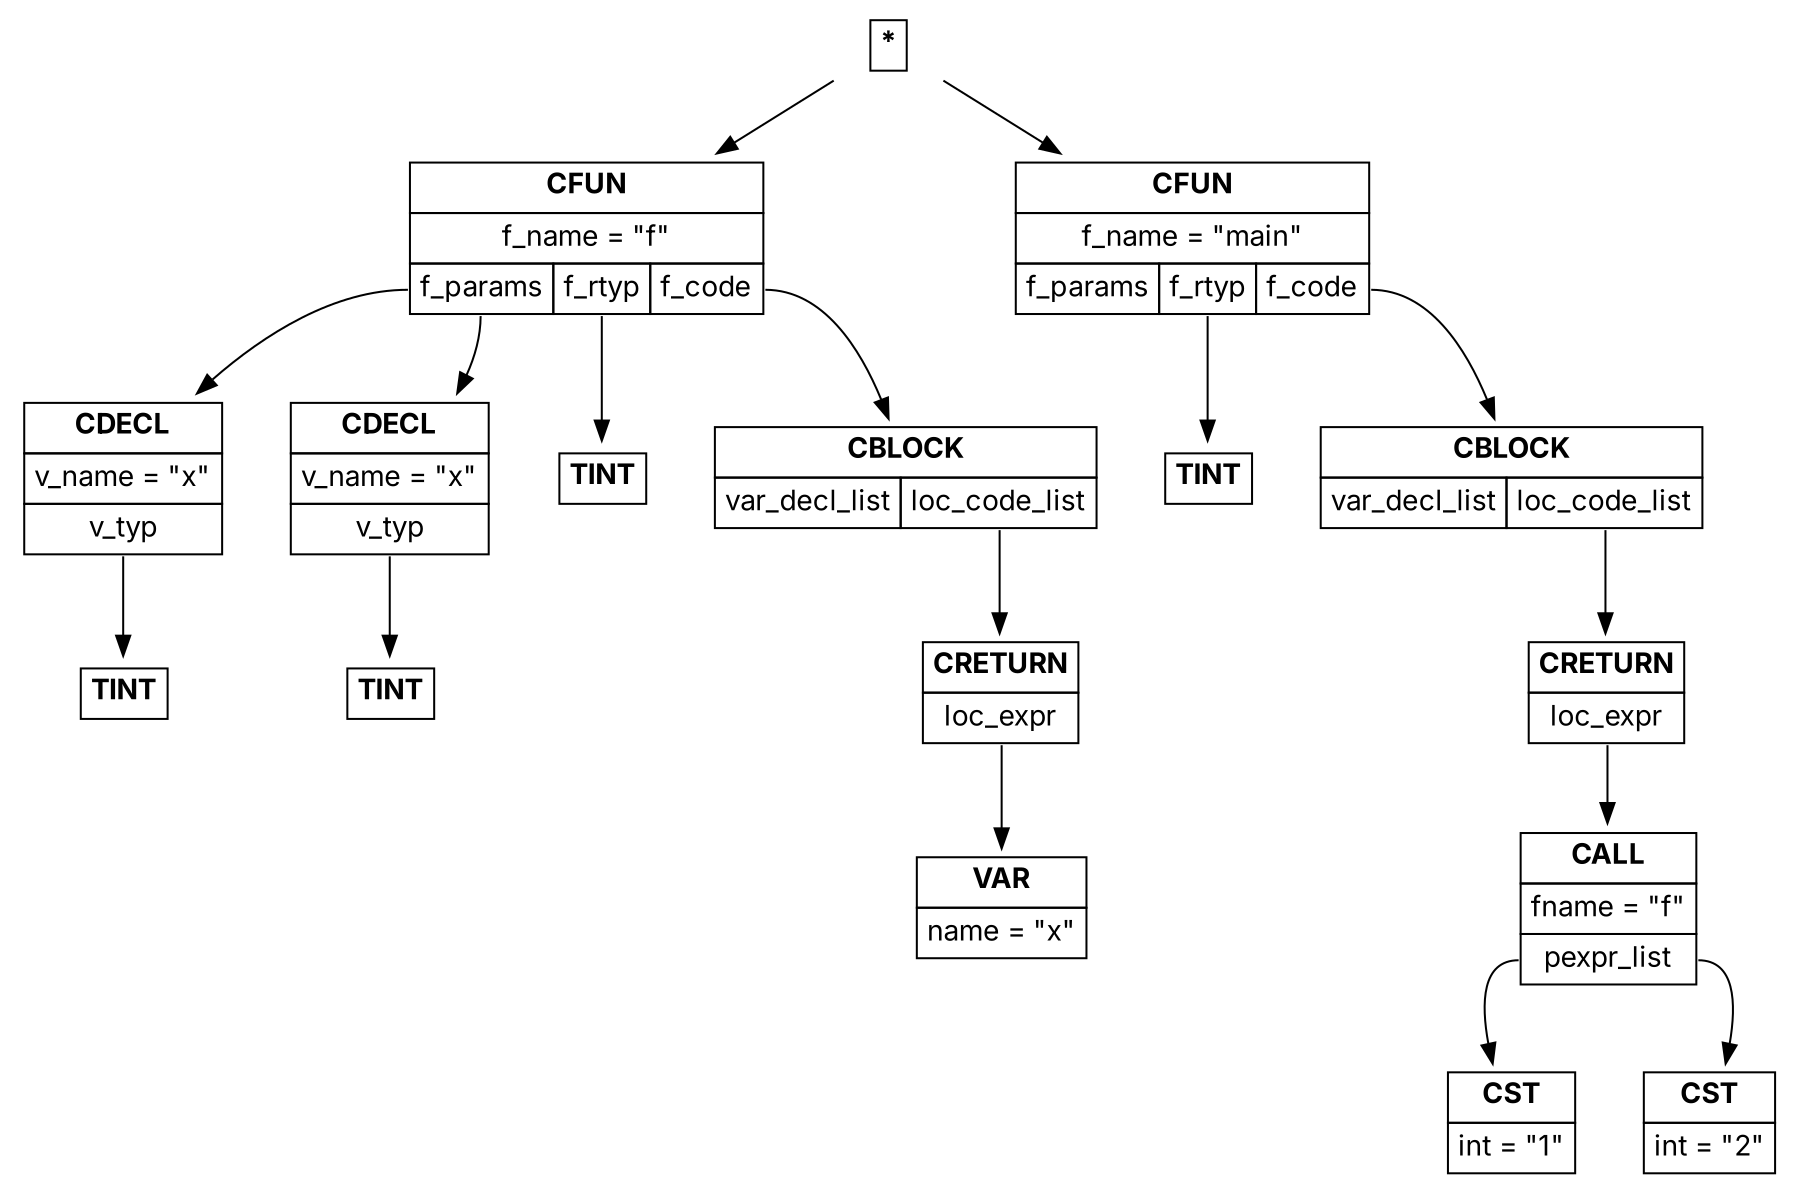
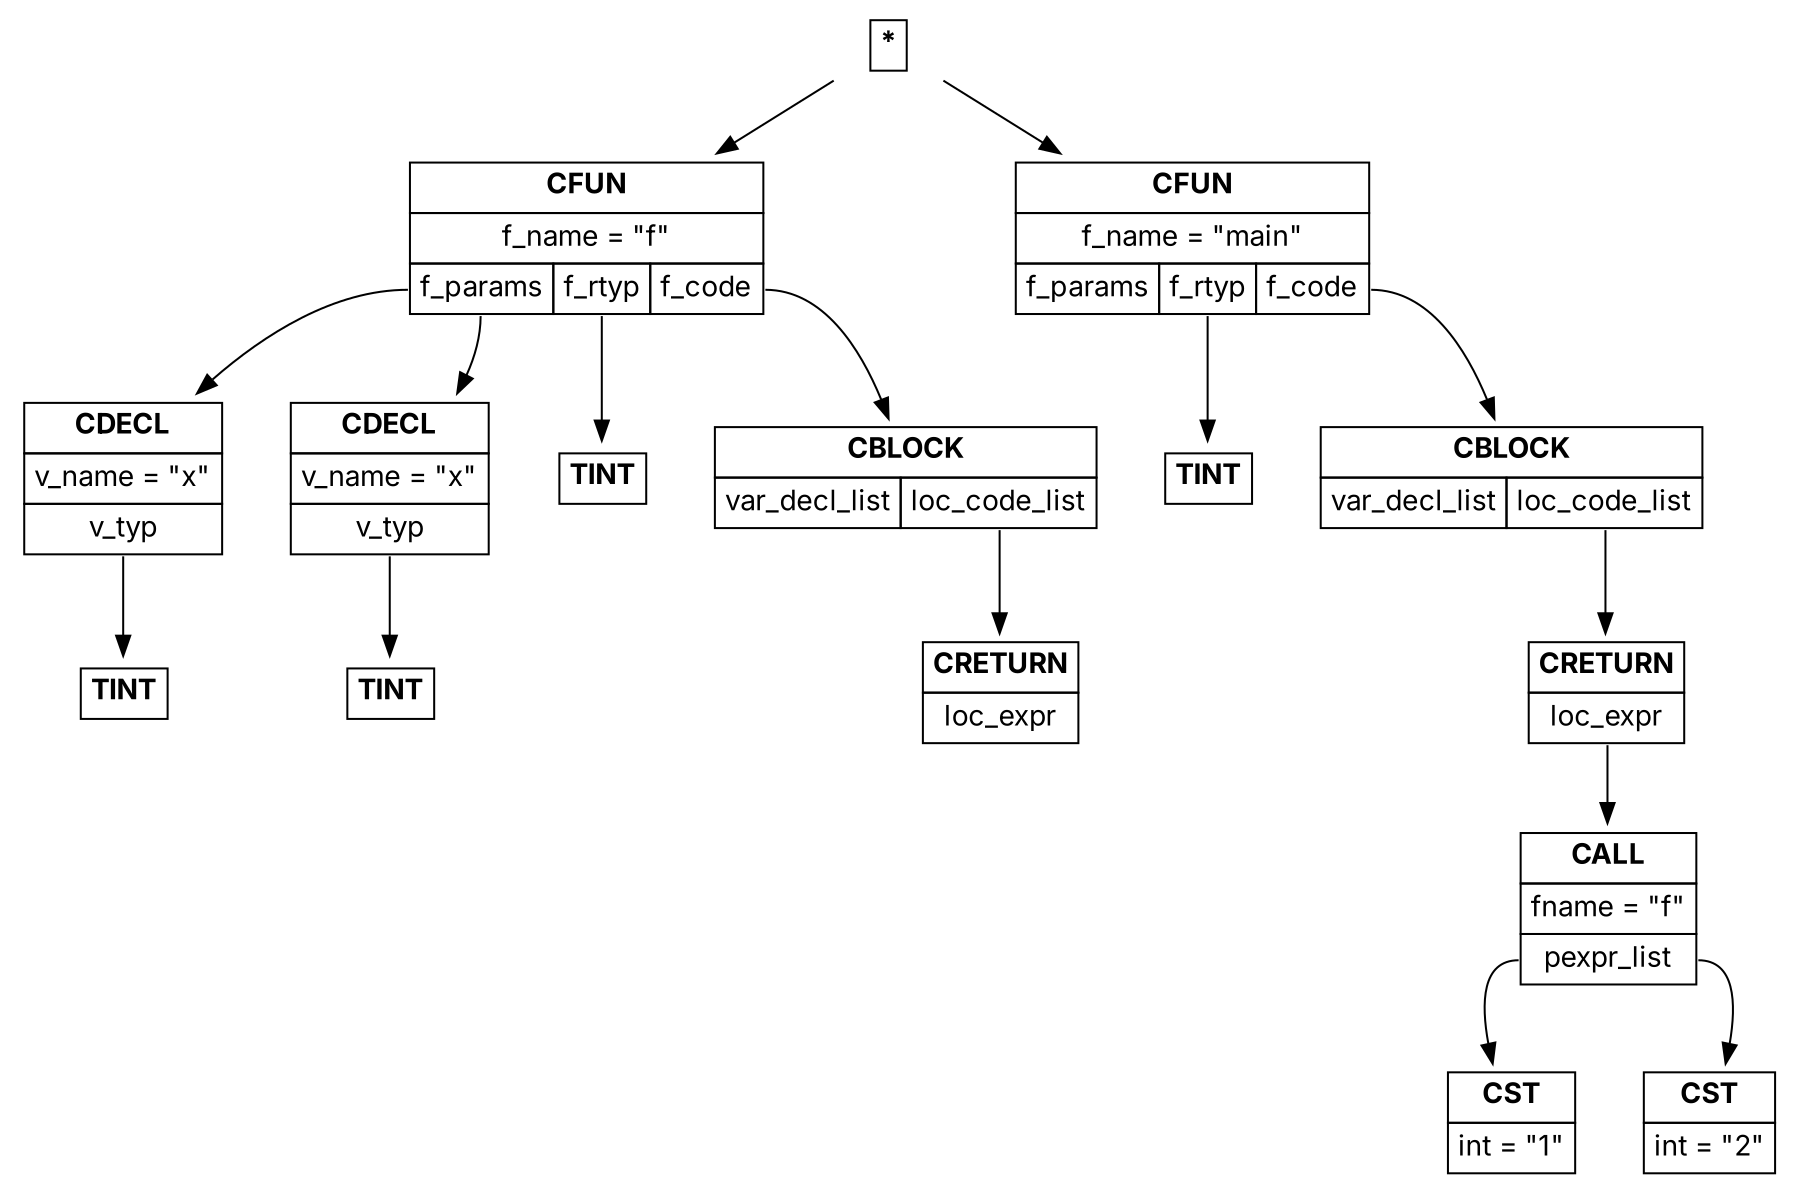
(1002, 908) -> none
